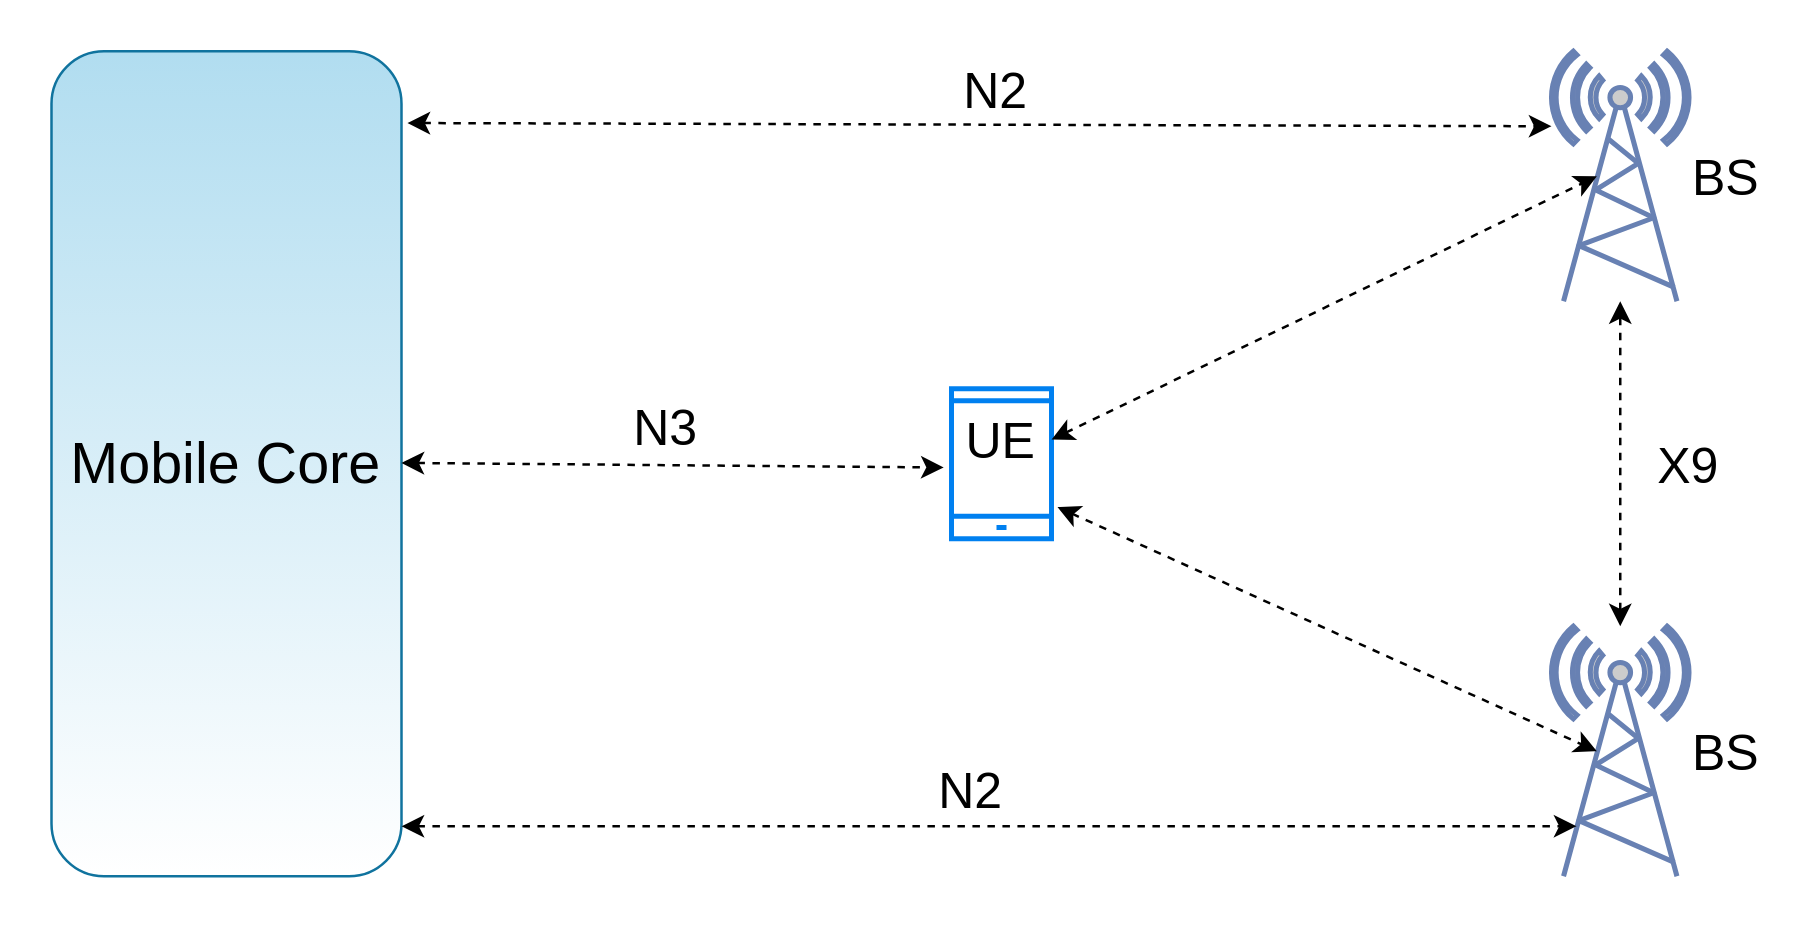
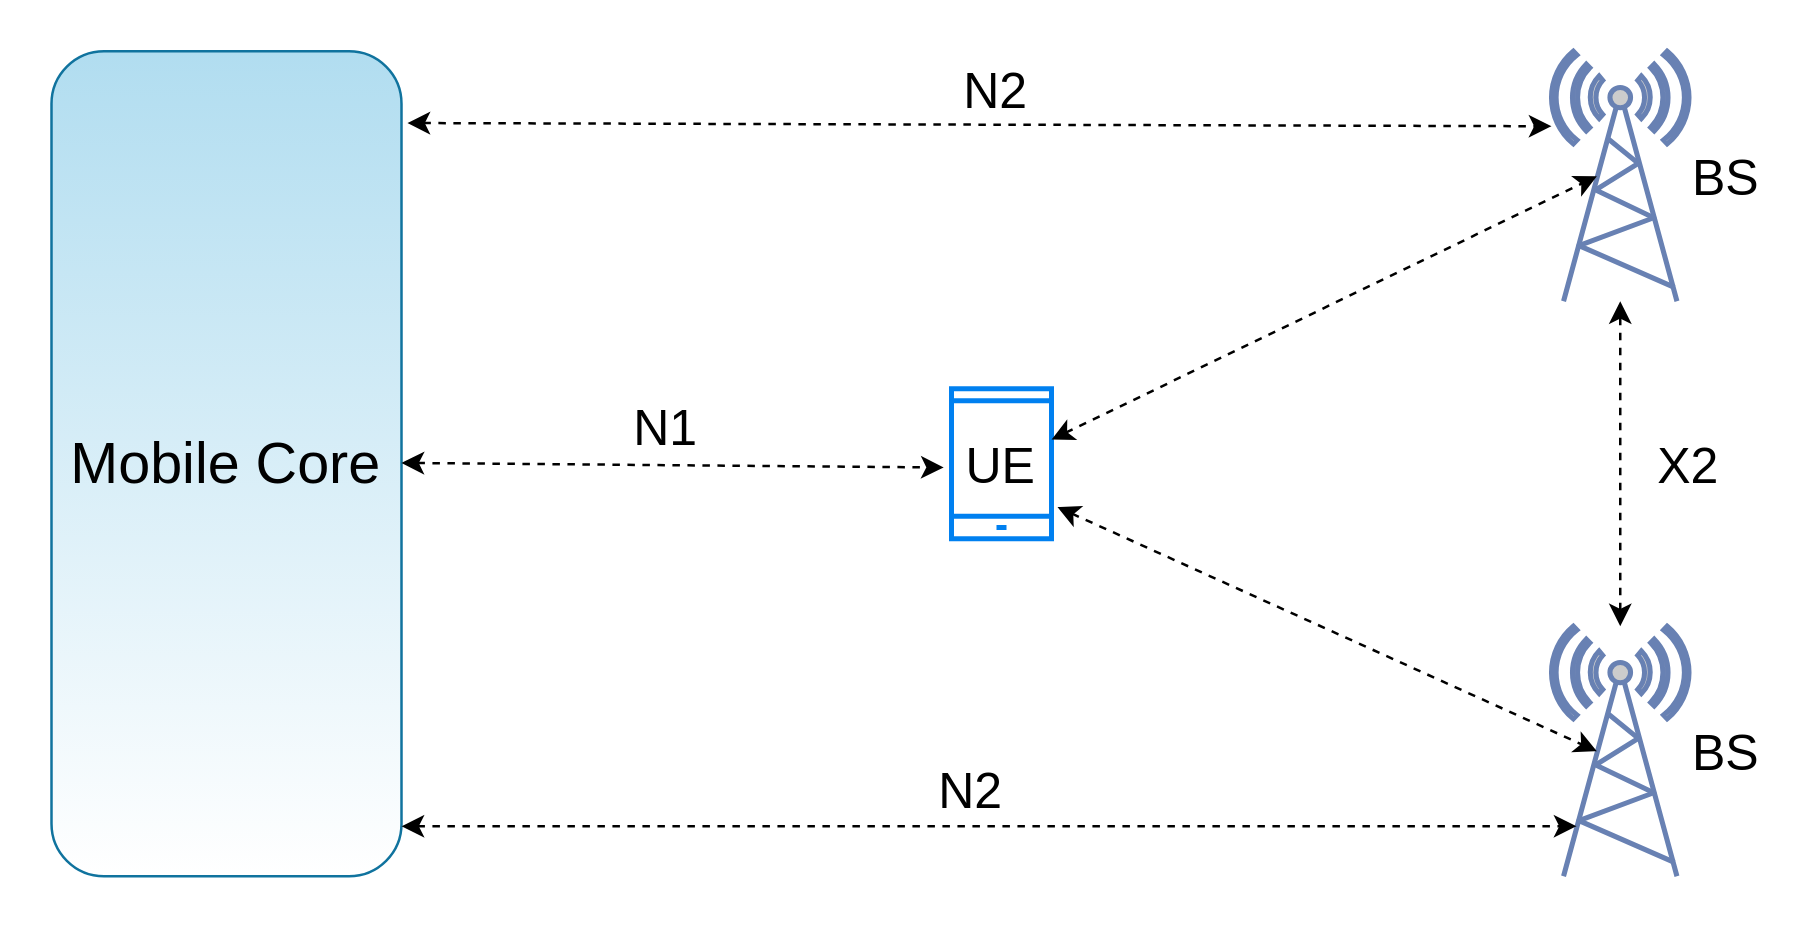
(666, 426) -> (666, 426)
(1001, 439) -> (1001, 464)
(1689, 464) -> (1689, 464)
